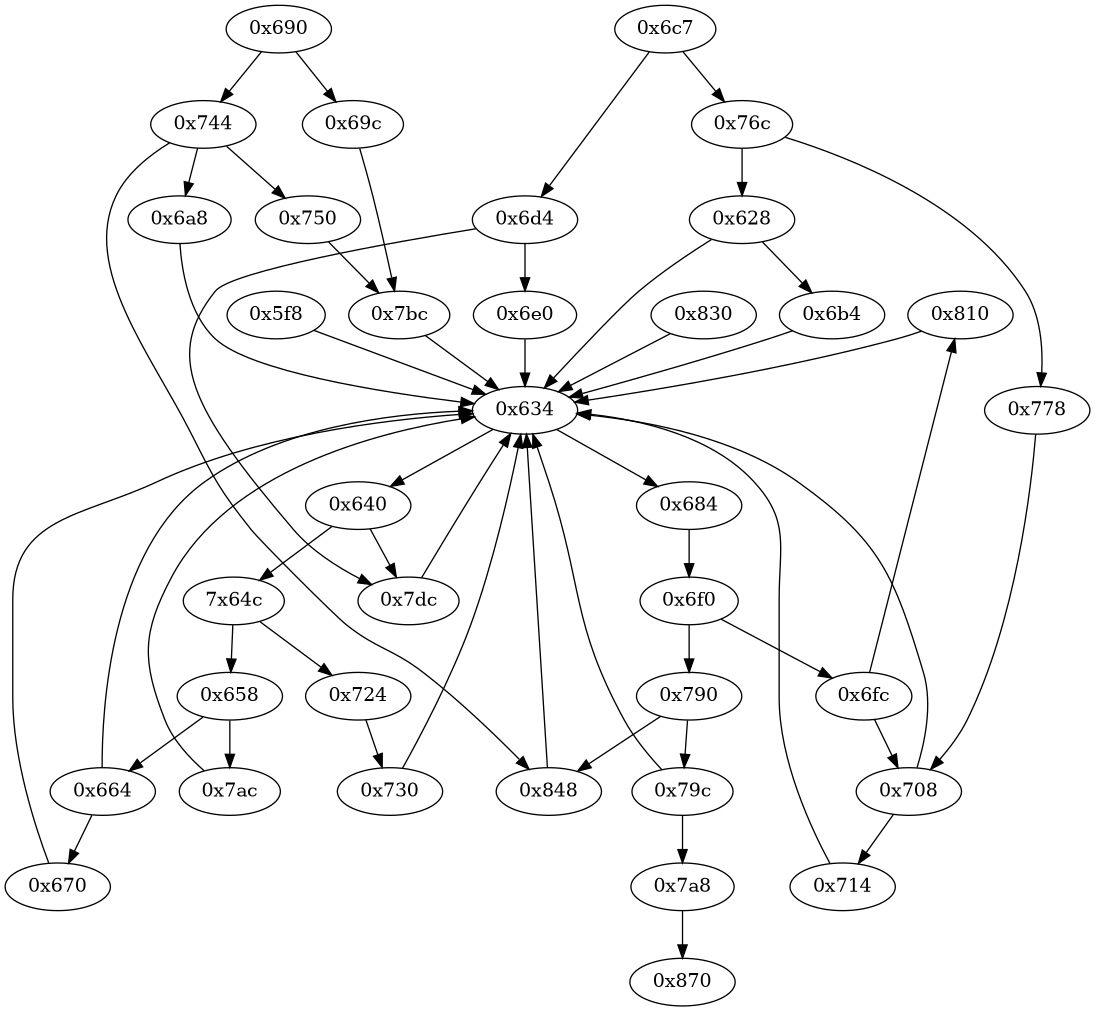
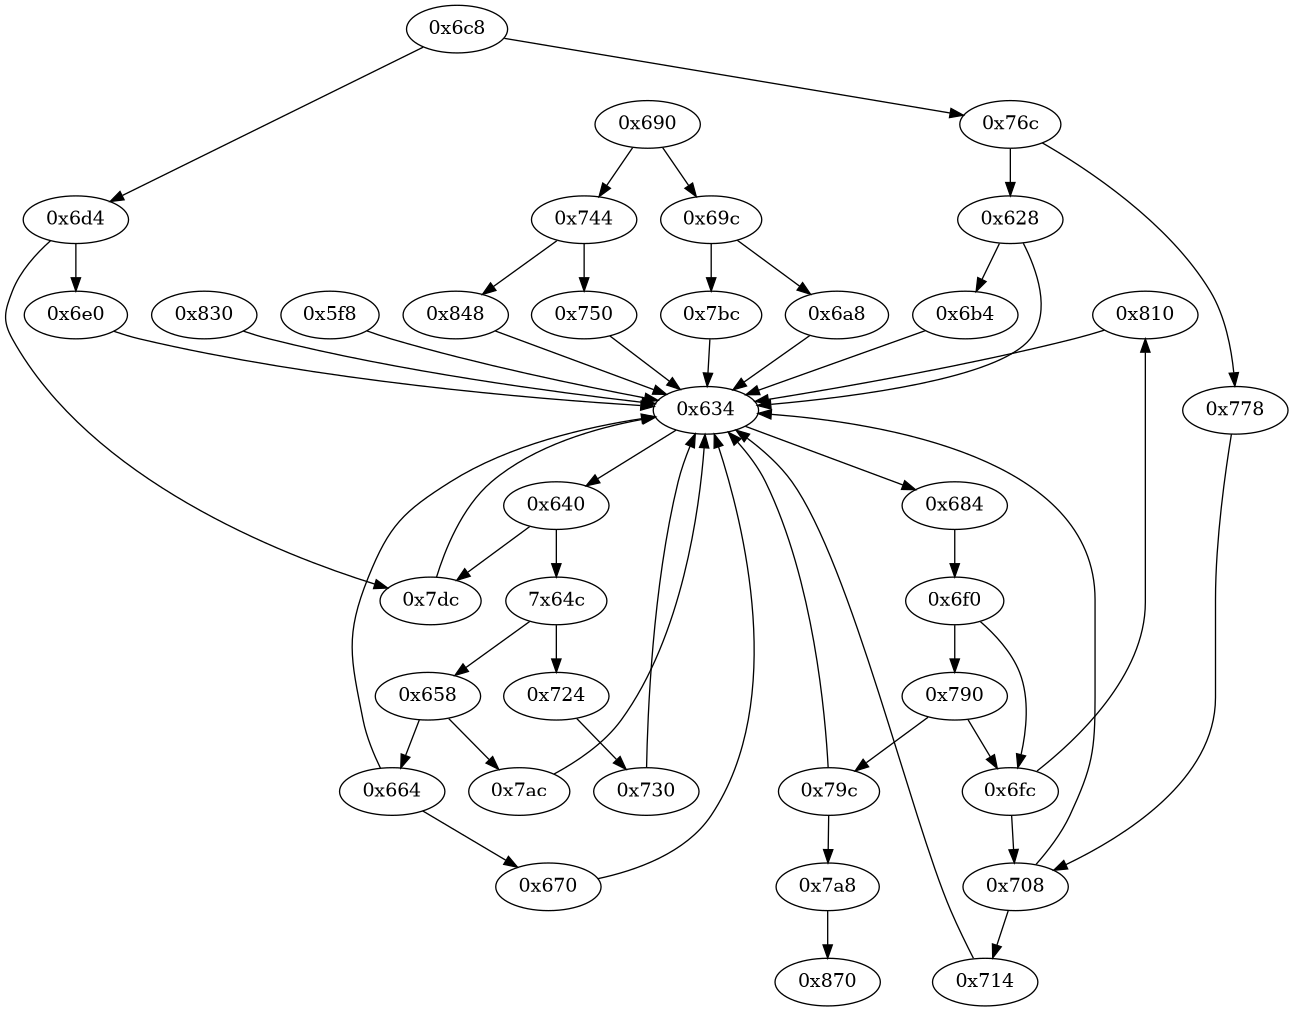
(665, 29) -> (457, 29)
(193, 165) -> (769, 263)
(349, 263) -> (640, 359)
(625, 740) -> (979, 738)
